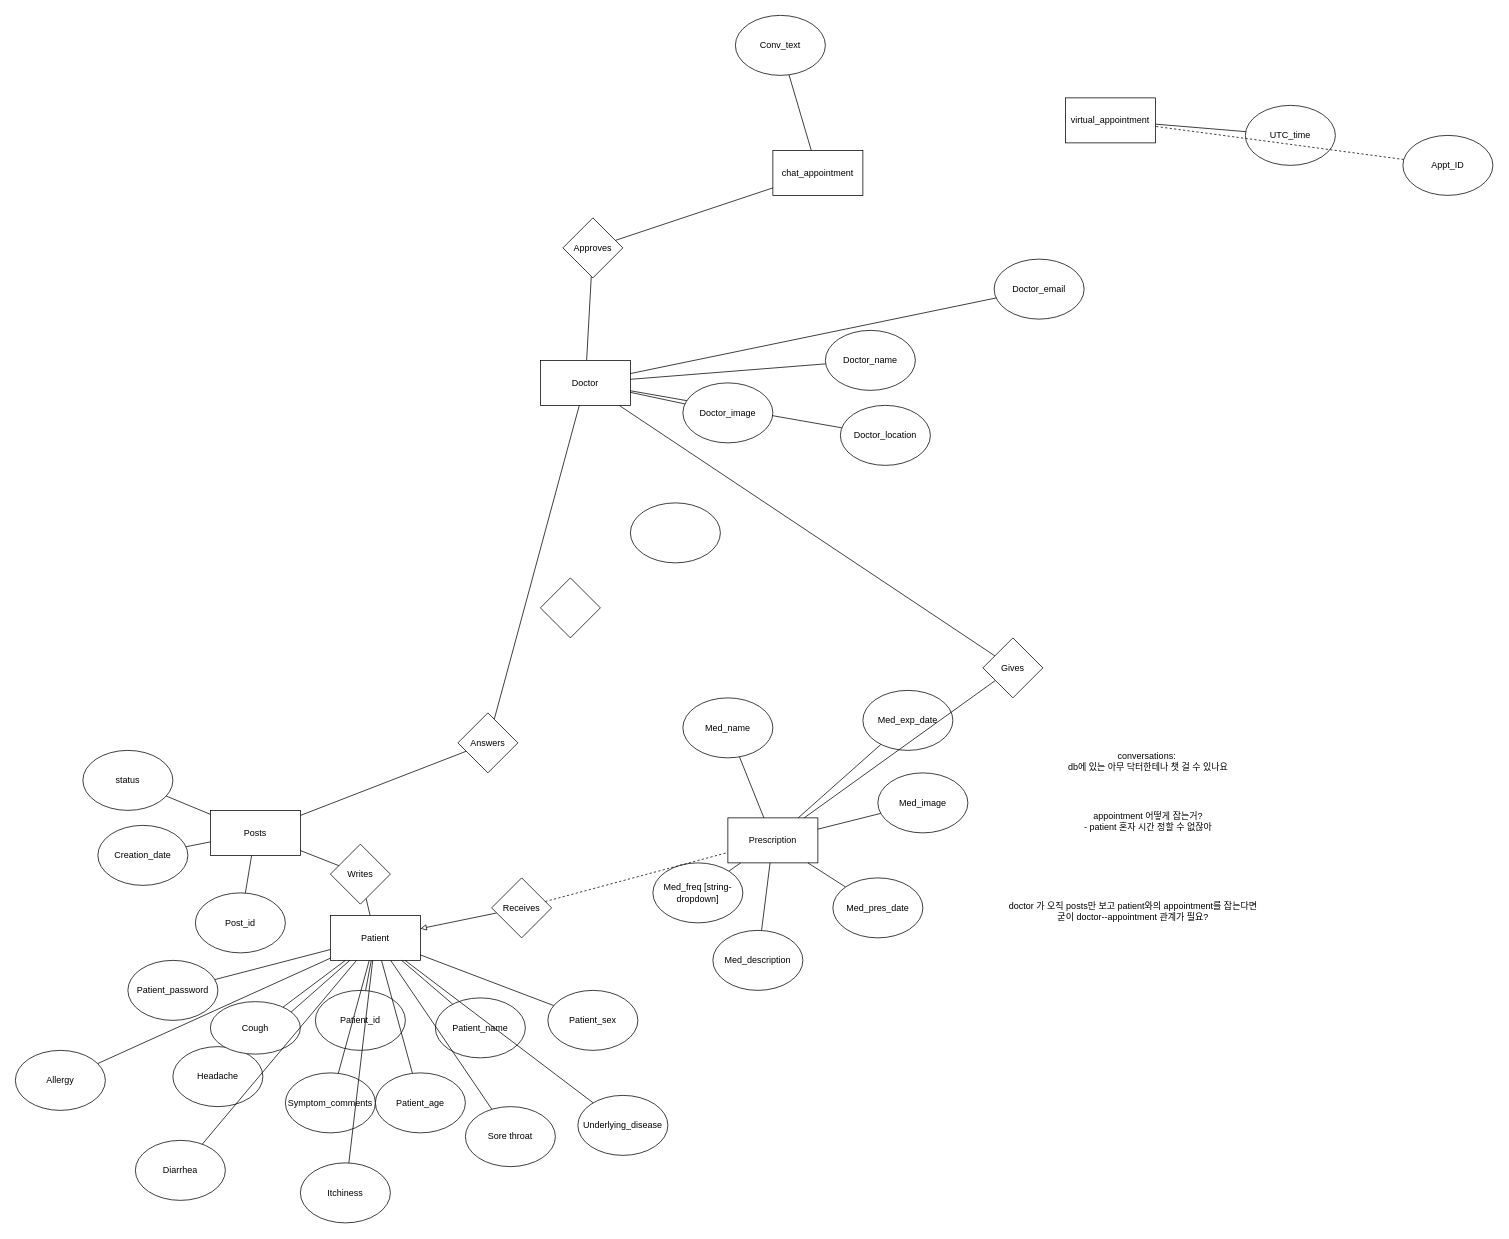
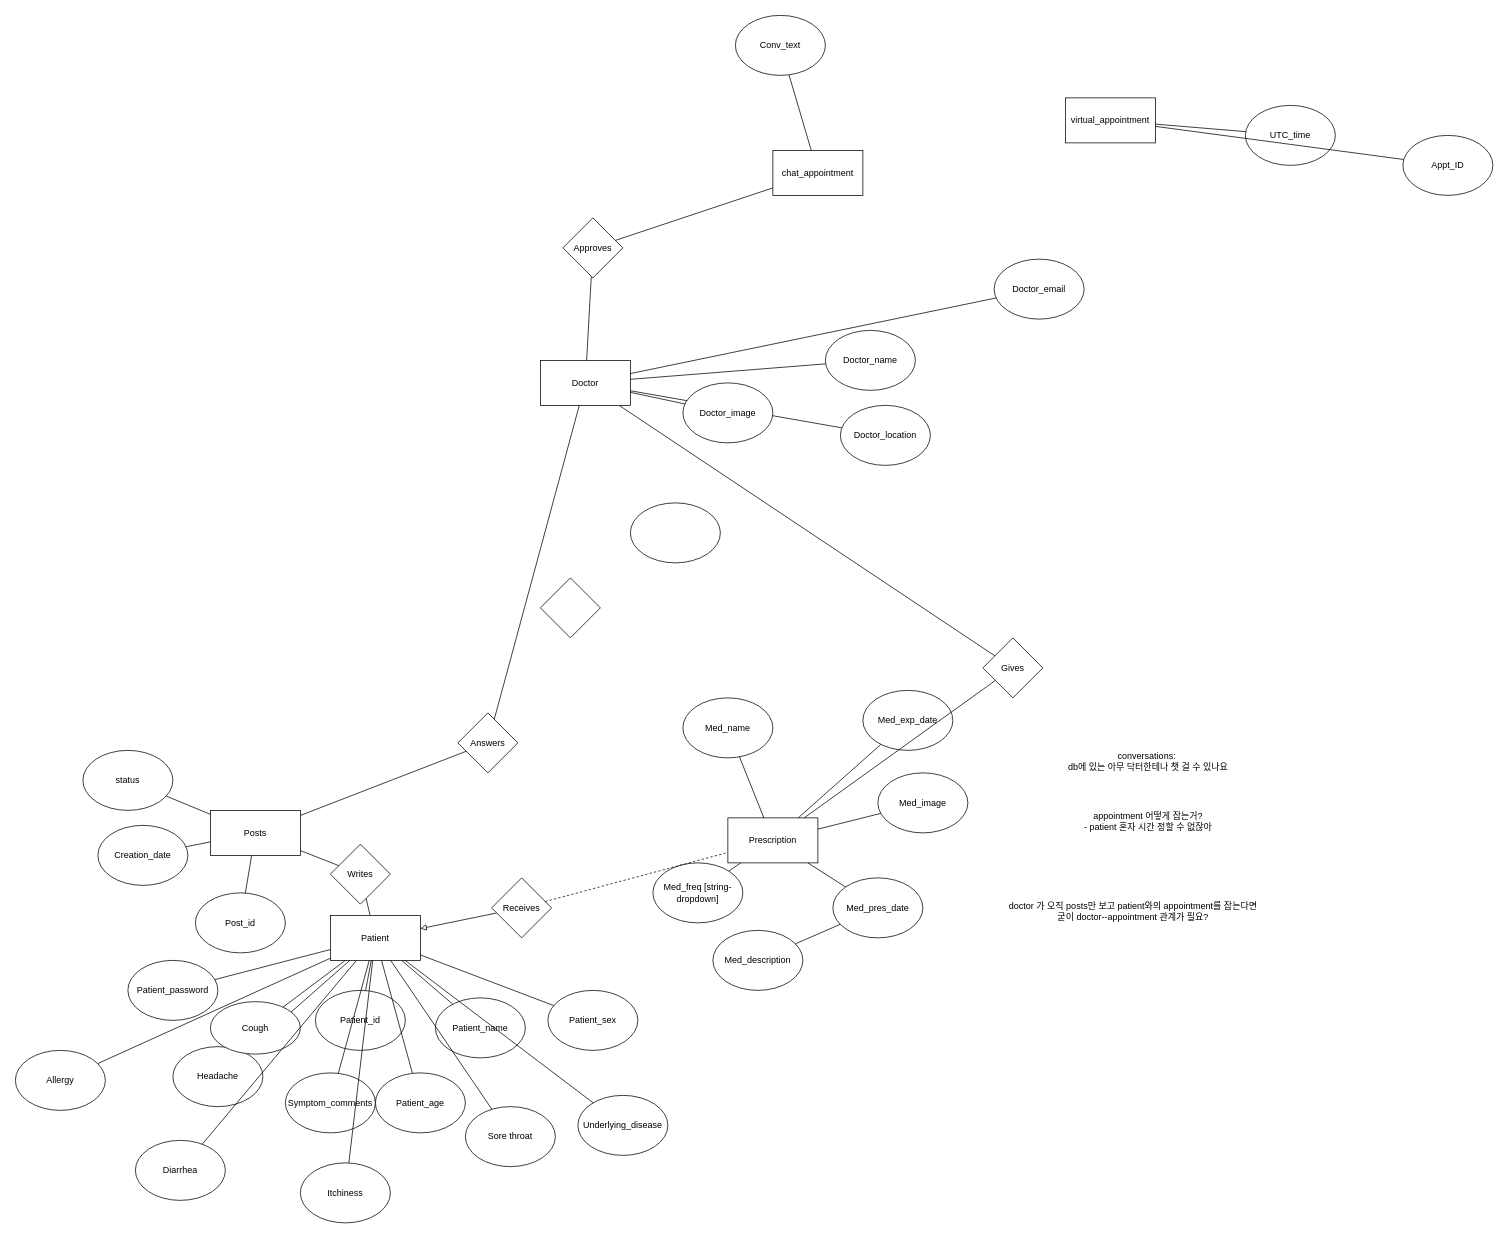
(1280, 143) -> (1280, 143)
(766, 897) -> (818, 934)
